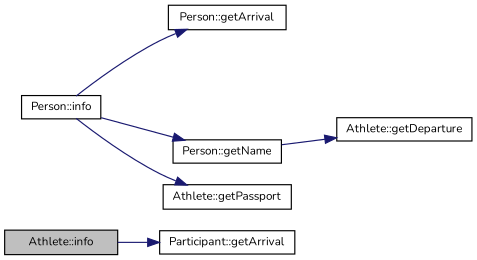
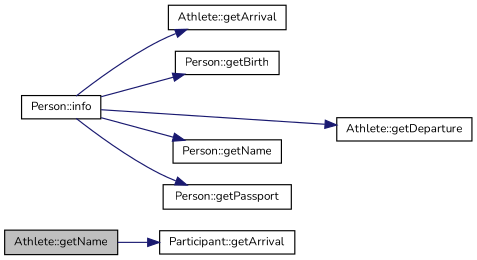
(227, 17) -> (227, 17)
none -> (227, 63)
(303, 142) -> (213, 117)
(227, 197) -> (227, 197)
(61, 242) -> (61, 242)
